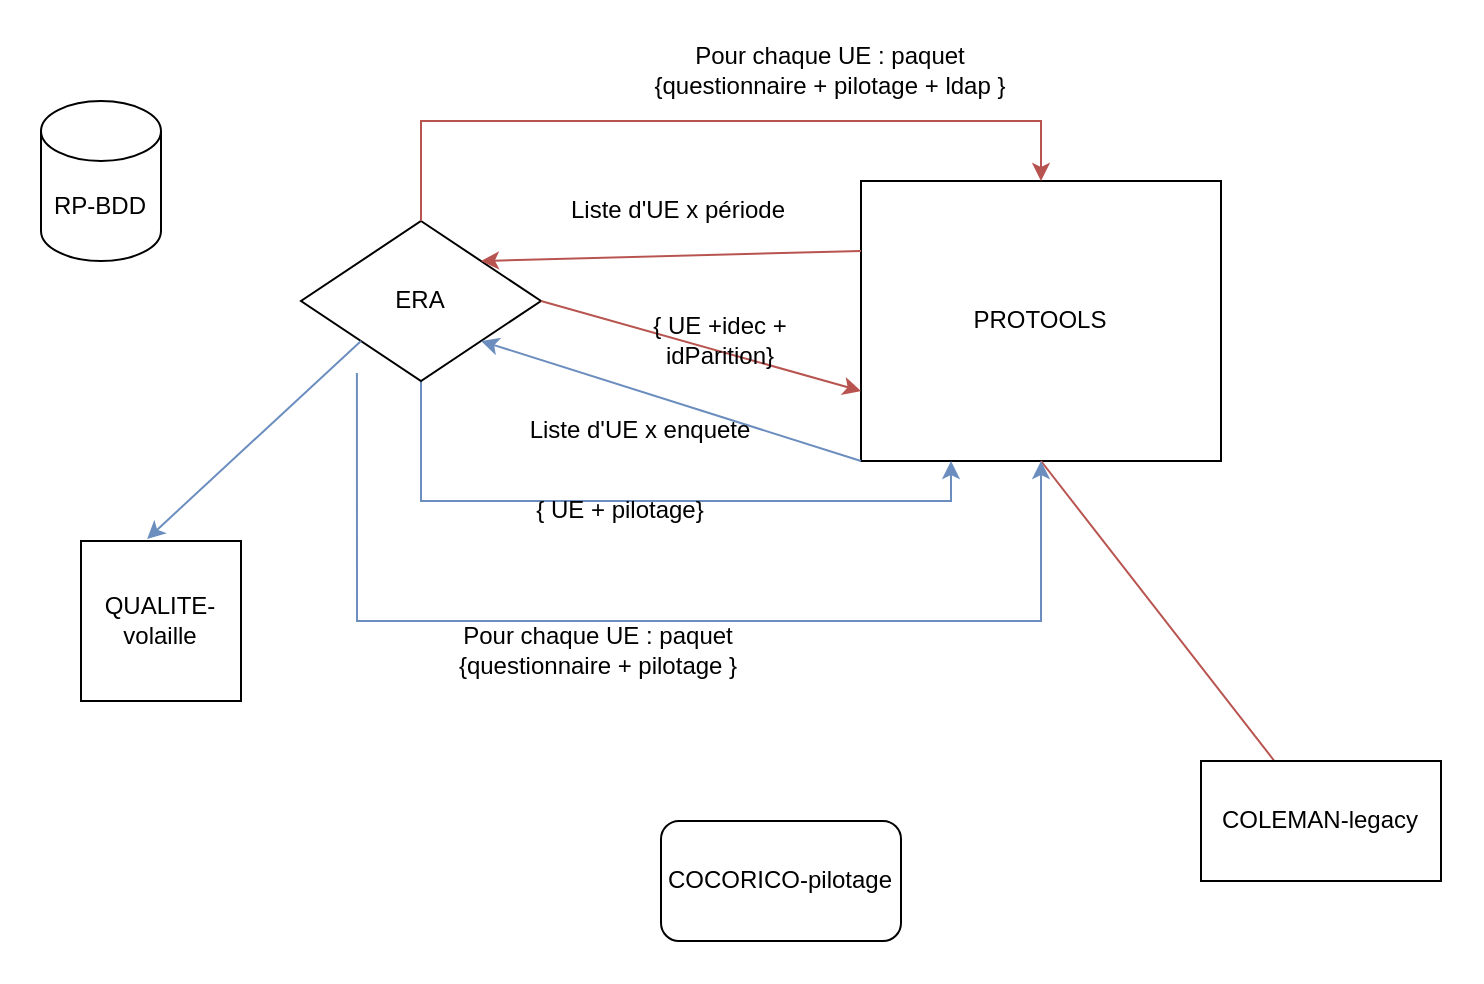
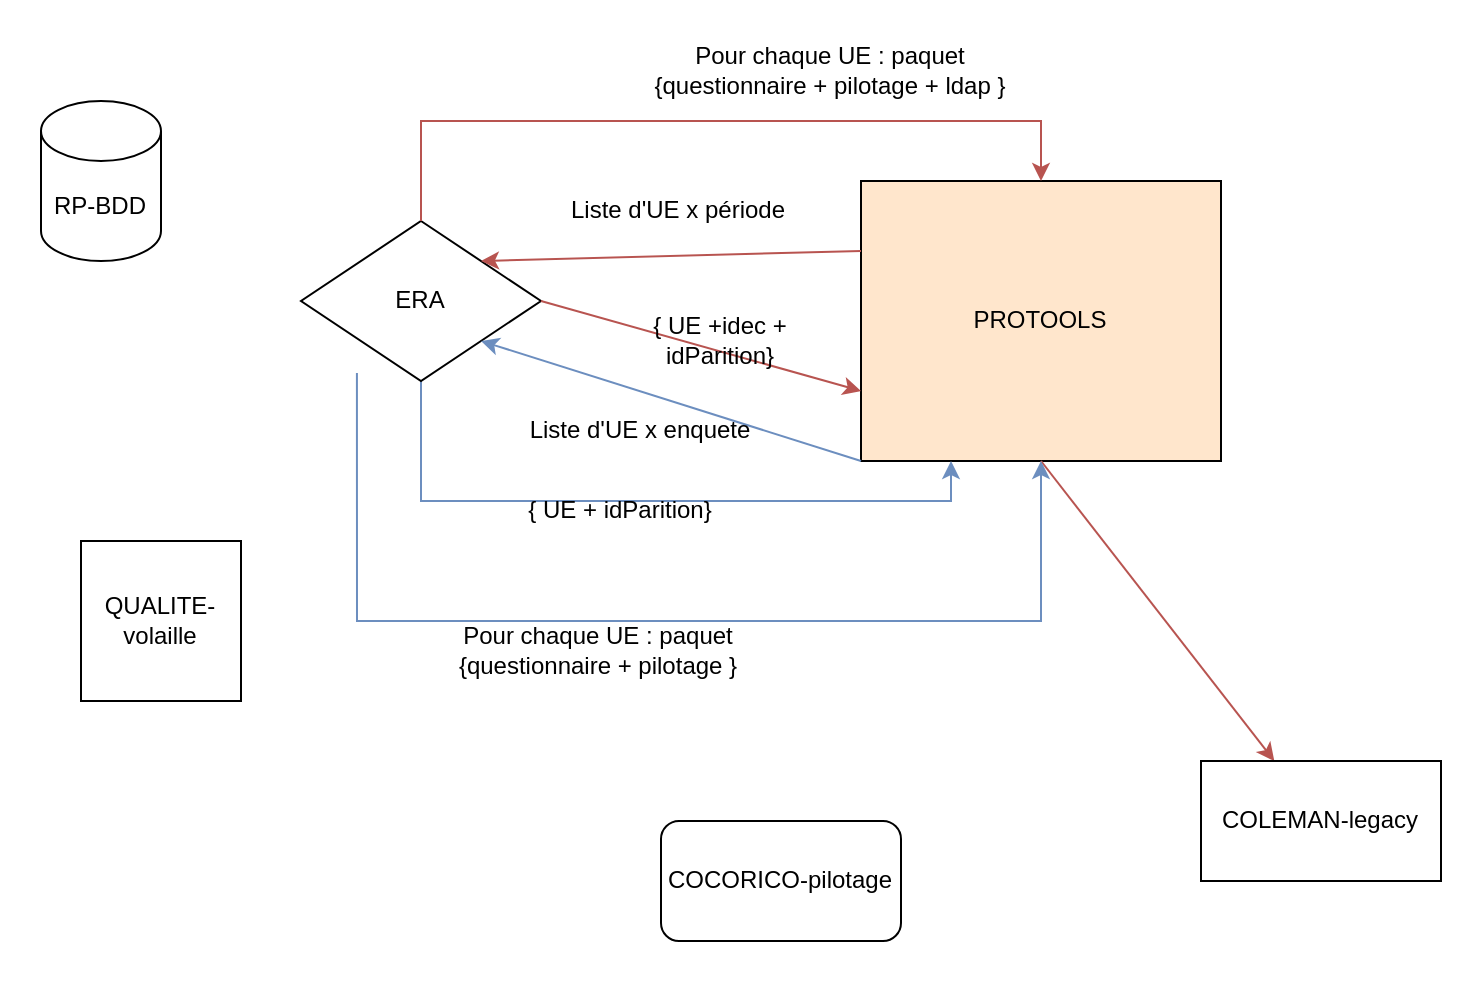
(1041, 321) -> (1041, 321)
(259, 436) -> none
(621, 511) -> (621, 511)
(1268, 753) -> (1265, 749)
